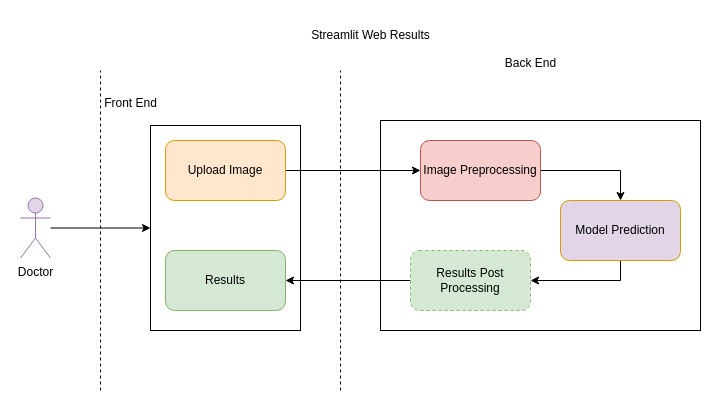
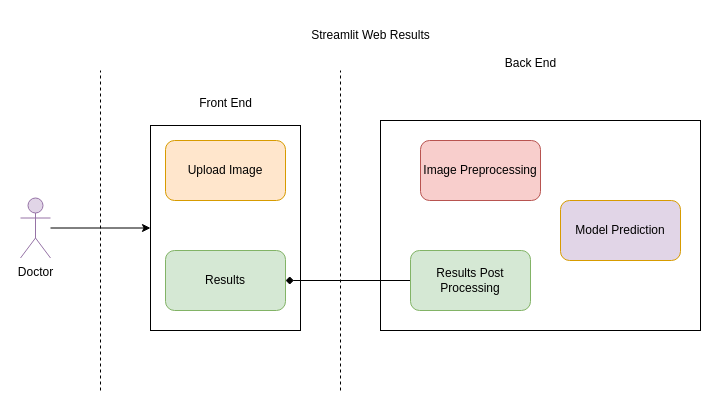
(131, 104) -> (226, 104)
(350, 171) -> none
(592, 171) -> none
(293, 281) -> (294, 281)
(471, 281) -> (471, 281)
(589, 281) -> none
